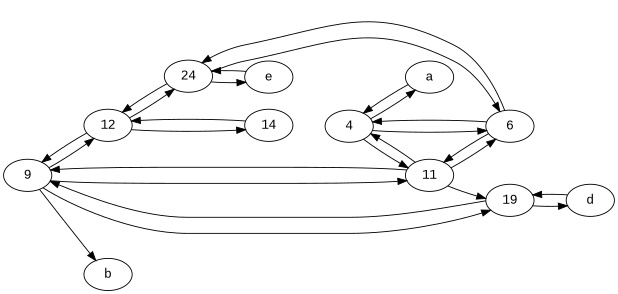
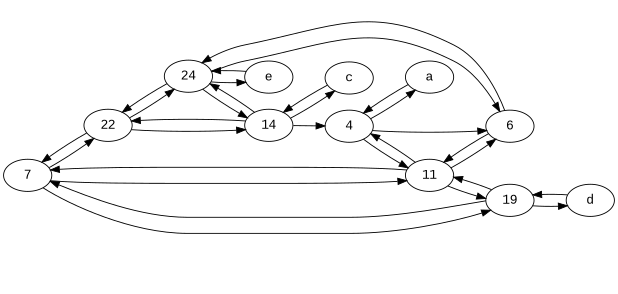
none -> (349, 78)
none -> (237, 100)
none -> (221, 102)
(434, 120) -> (305, 126)
(108, 125) -> (108, 125)
(28, 175) -> (28, 175)
none -> (477, 184)
(108, 274) -> none
